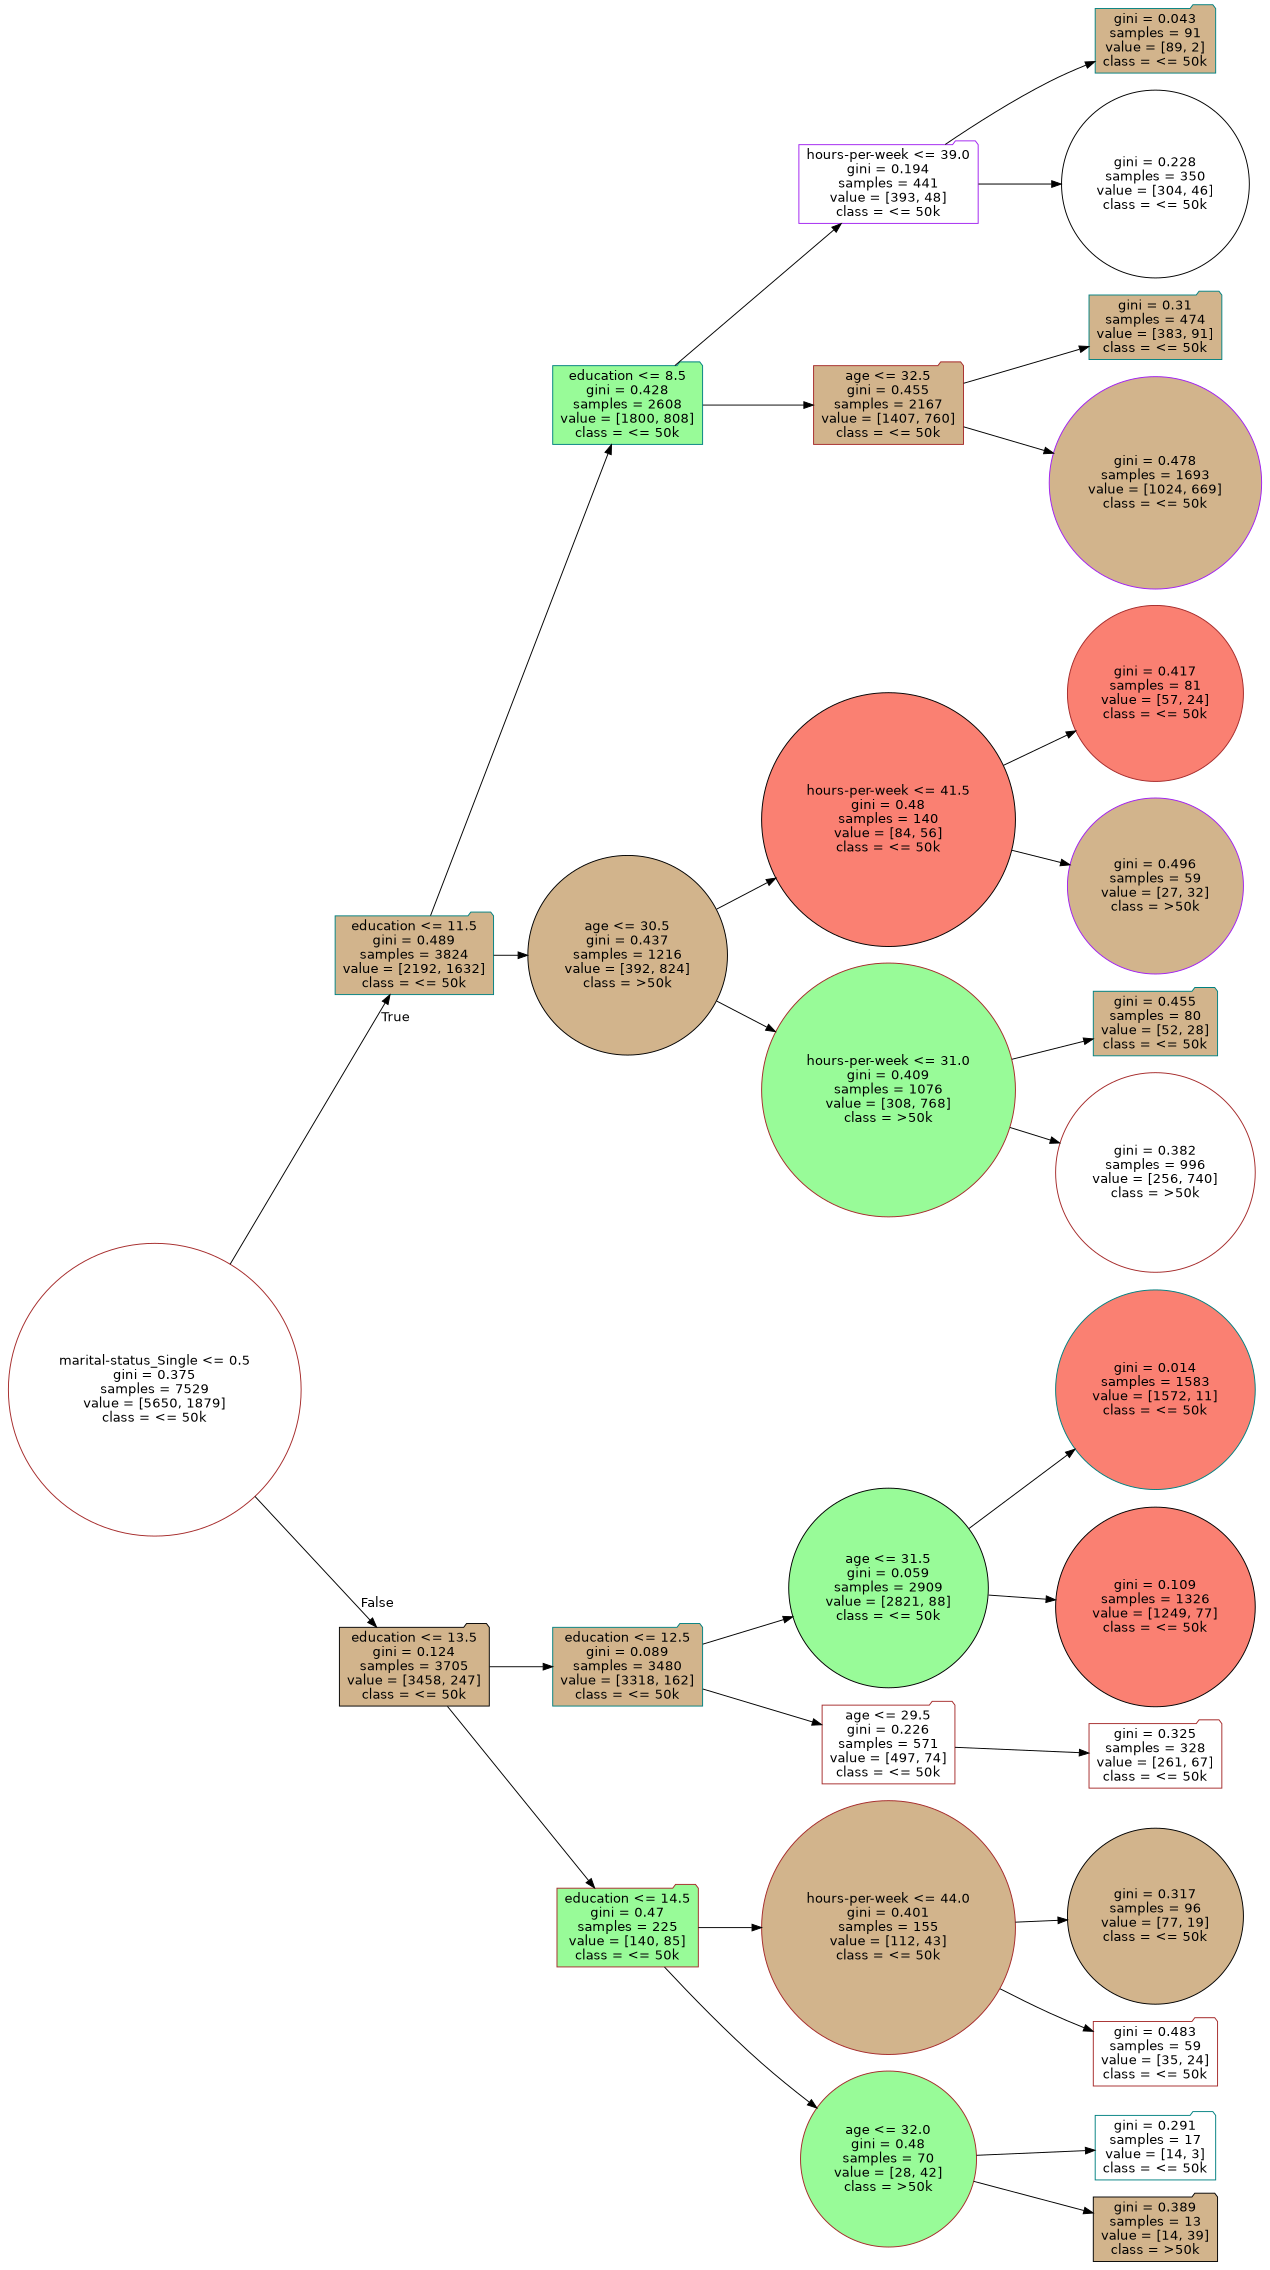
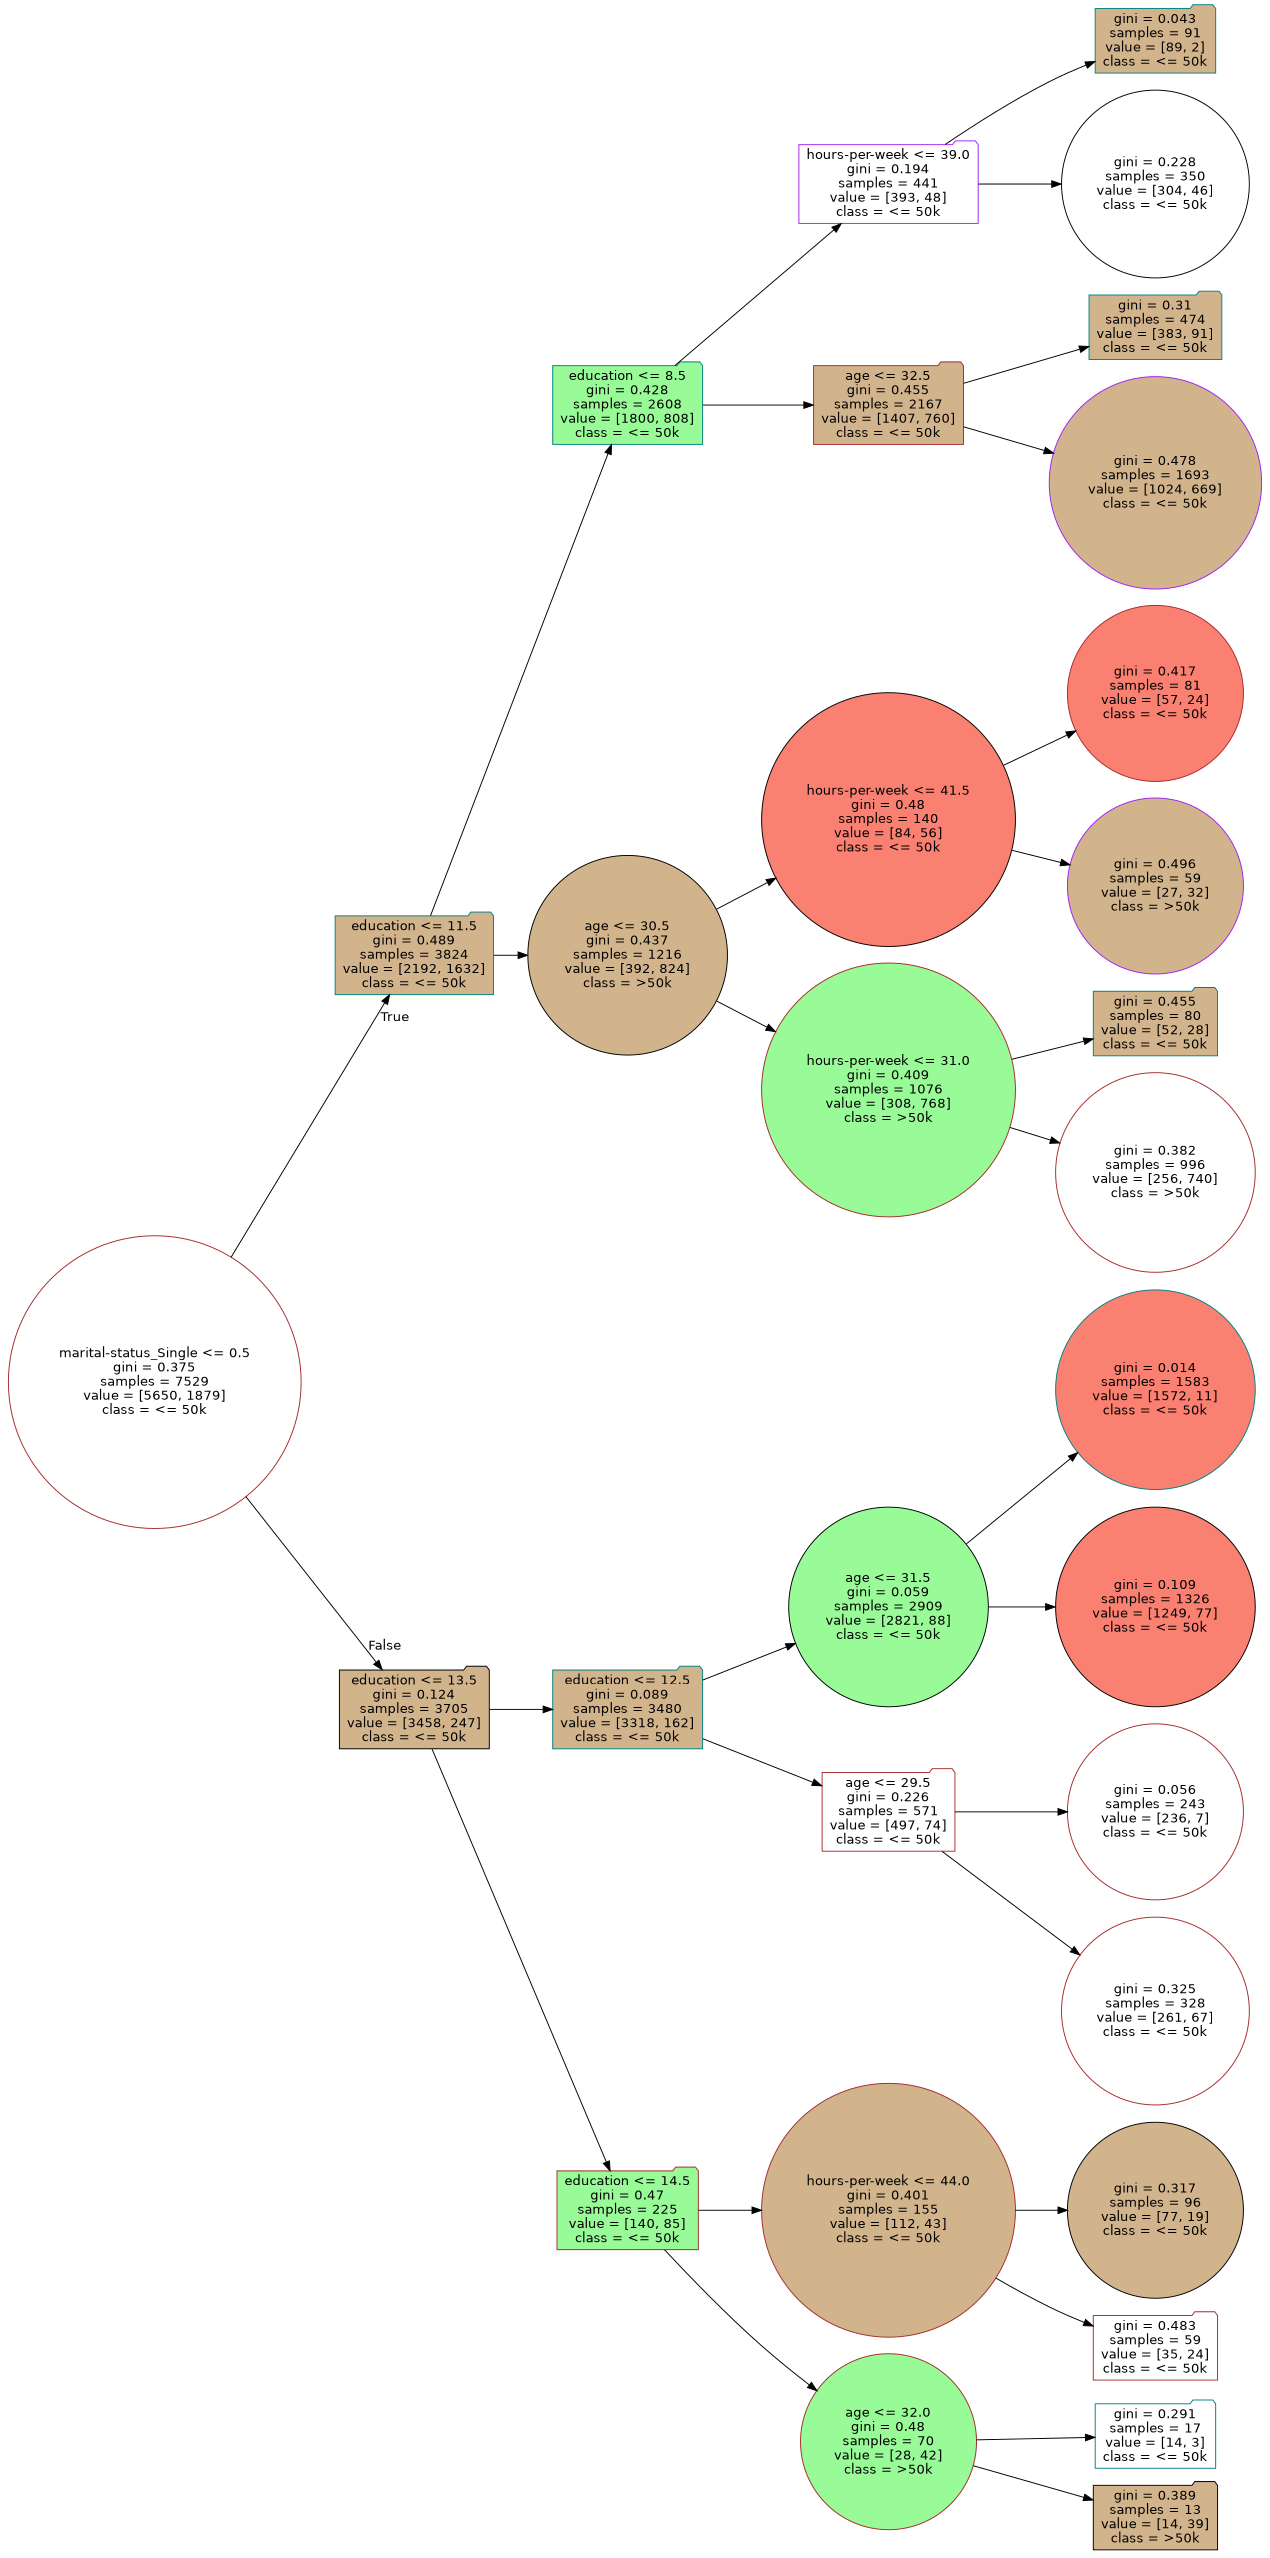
(1155, 1756) -> (1155, 2011)
none -> (1155, 1812)
